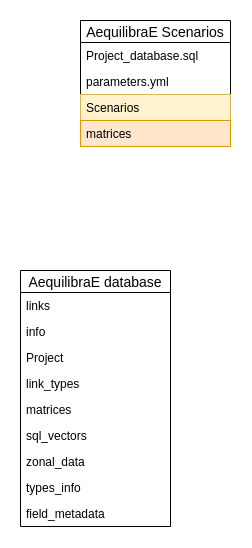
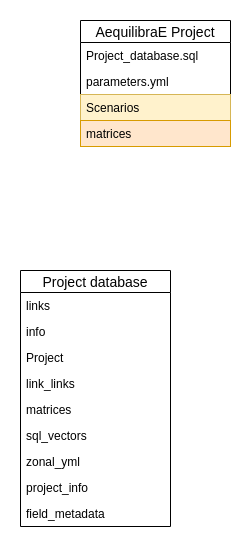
(155, 32) -> (155, 32)
(95, 282) -> (95, 282)
(56, 384) -> (53, 384)
(58, 462) -> (53, 462)
(58, 488) -> (65, 488)
